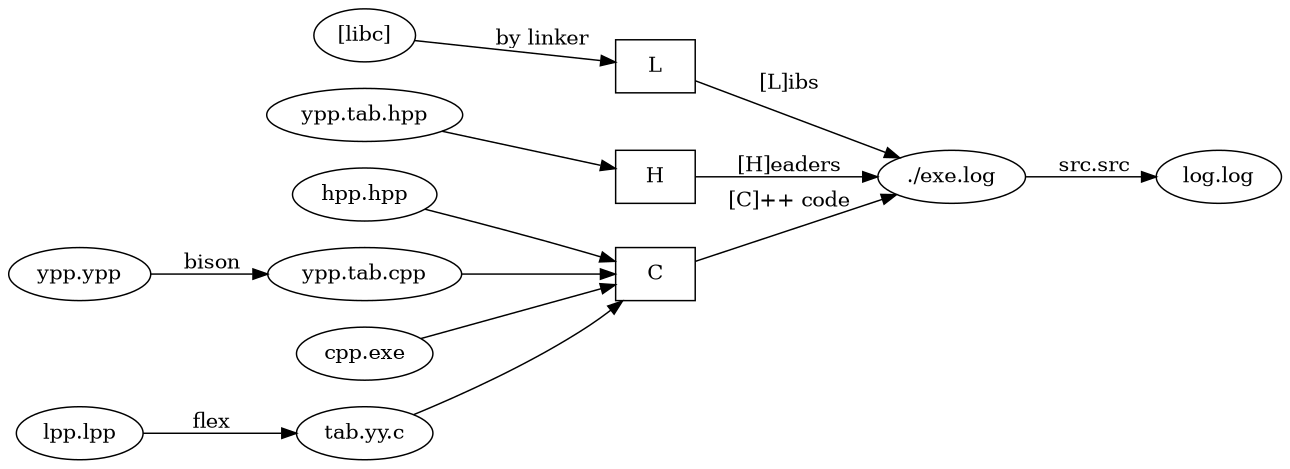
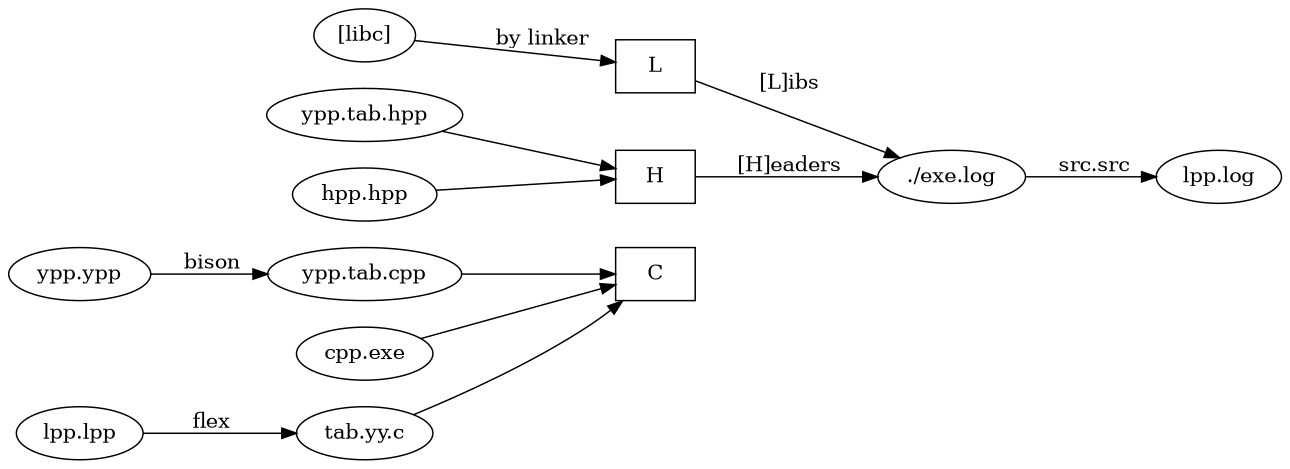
(1219, 177) -> (1219, 177)
(789, 230) -> none
(513, 232) -> (518, 185)
